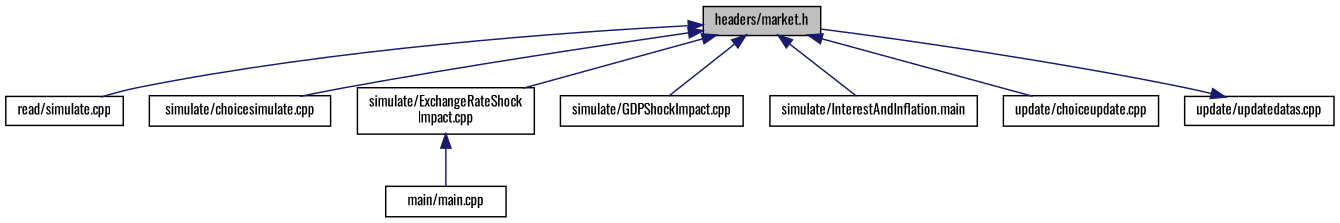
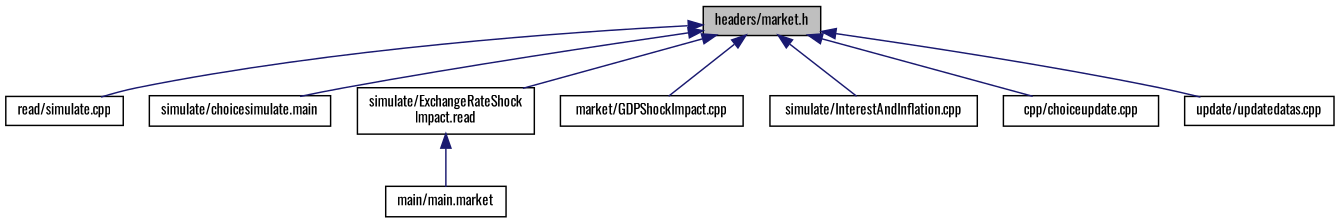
(1017, 57) -> (1019, 62)
(240, 111) -> (240, 111)
(446, 111) -> (446, 111)
(652, 111) -> (652, 111)
(874, 111) -> (874, 111)
(1081, 111) -> (1081, 111)
(446, 202) -> (446, 202)
